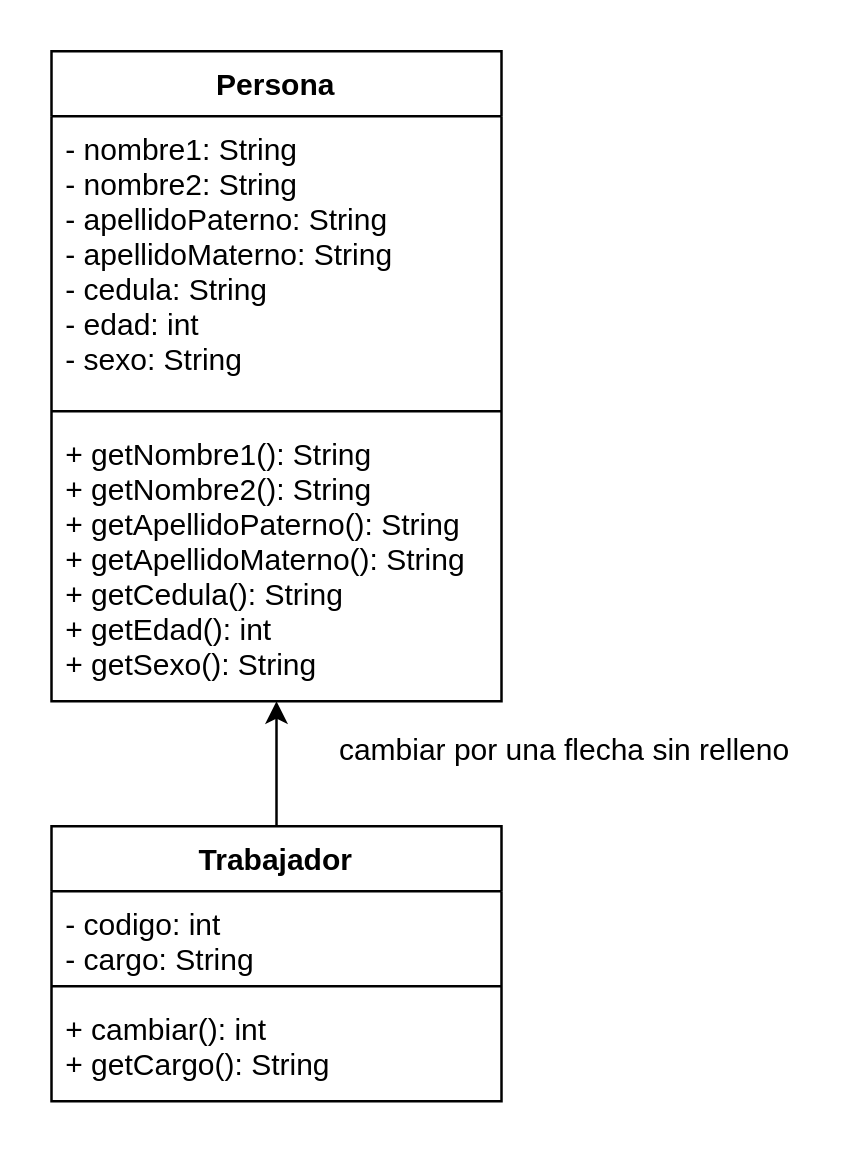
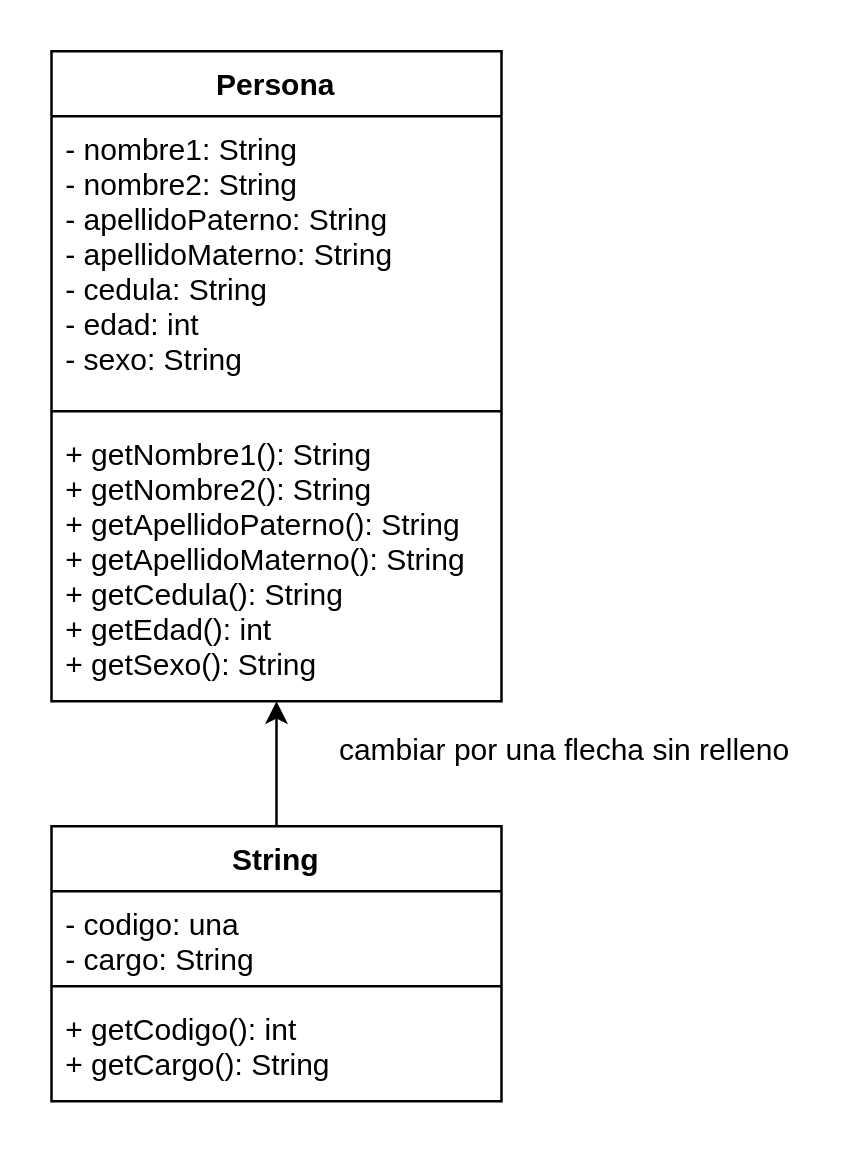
(275, 860) -> (275, 860)
(155, 925) -> (159, 925)
(180, 1030) -> (197, 1030)
